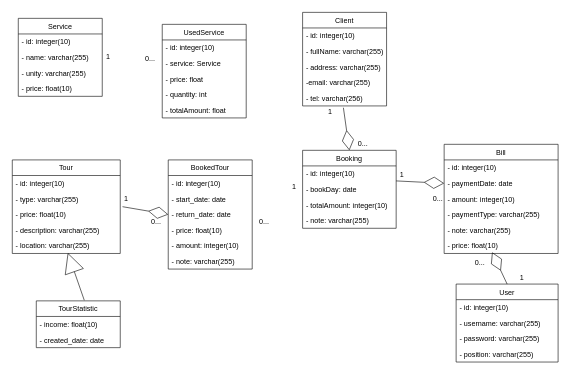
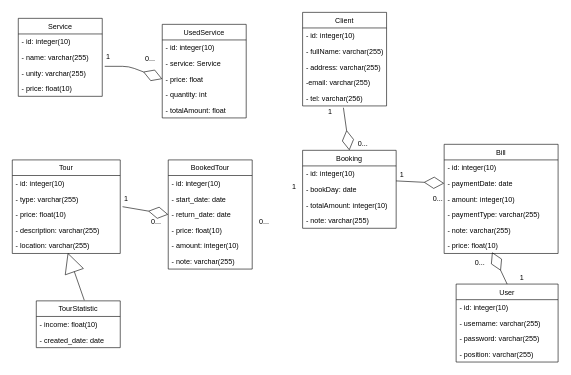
none -> (124, 66)
